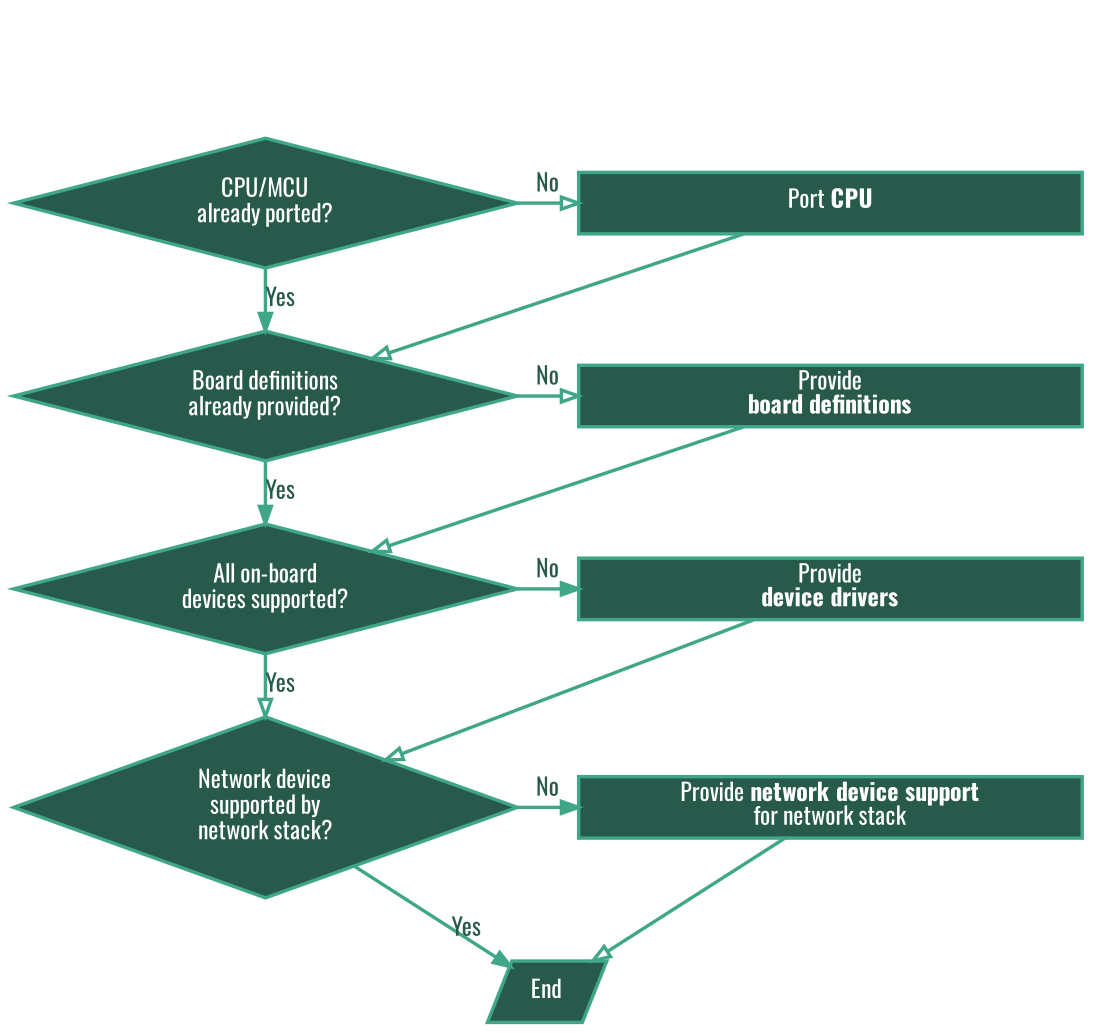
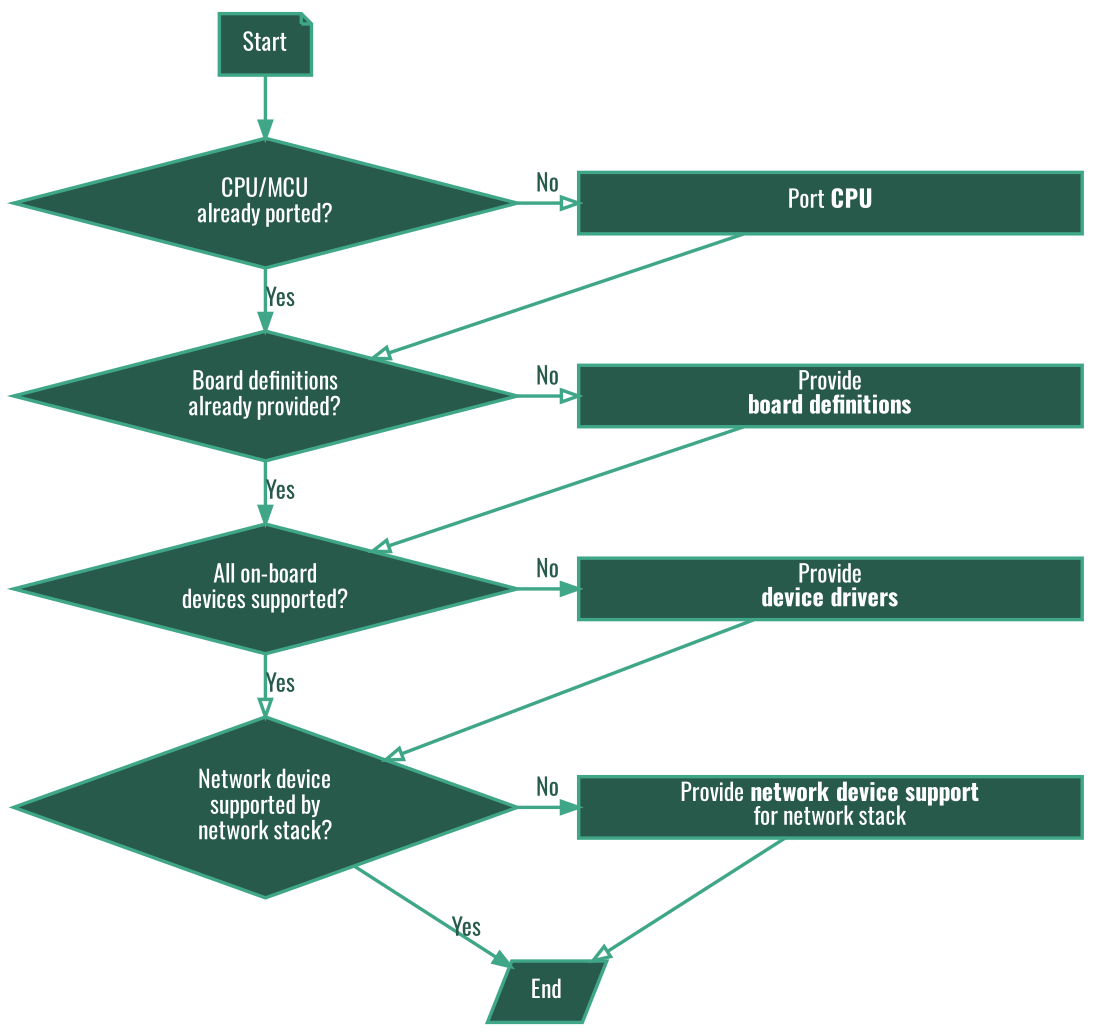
none -> (265, 44)
